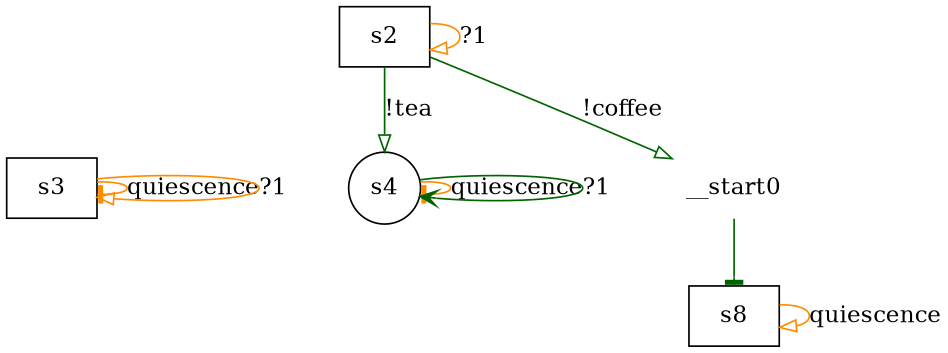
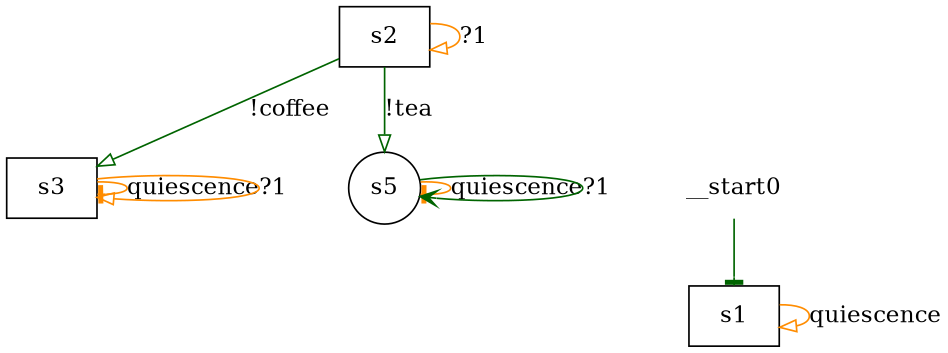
(544, 104) -> (226, 109)
(385, 188) -> (385, 188)
(734, 316) -> (734, 316)
